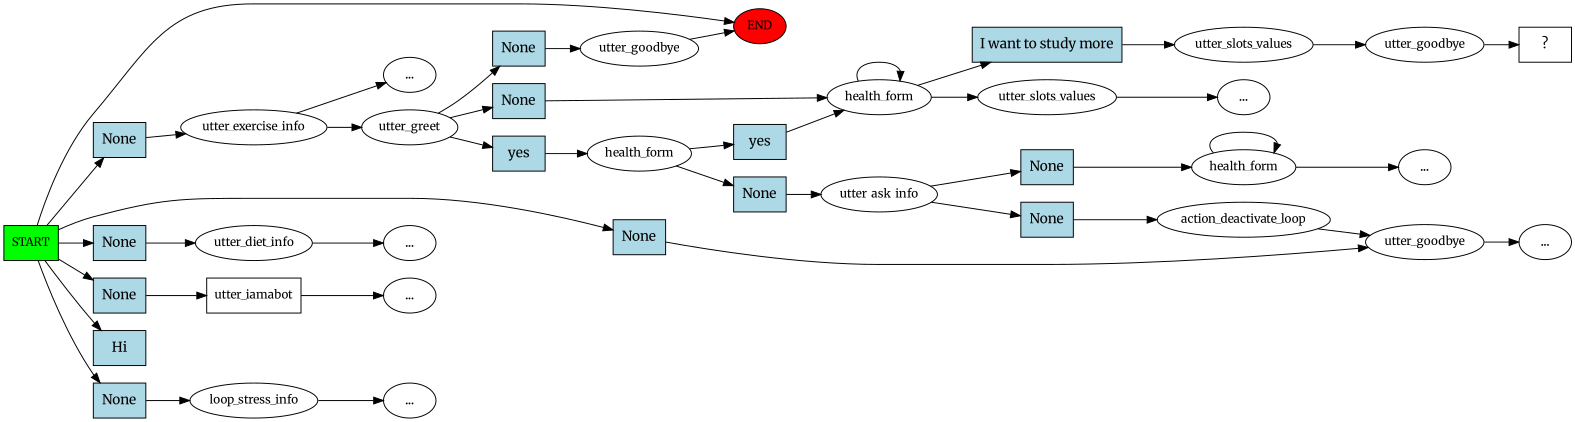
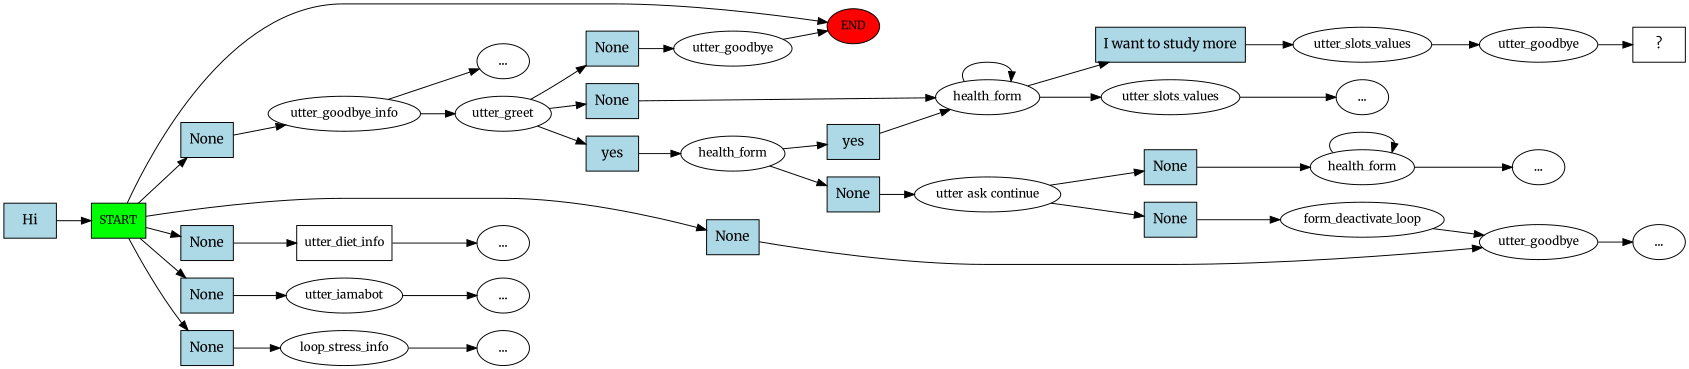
(254, 127) -> (344, 114)
(879, 194) -> (988, 194)
(1244, 220) -> (1362, 220)
(254, 243) -> (344, 243)
(69, 292) -> (69, 221)
(254, 296) -> (344, 296)
